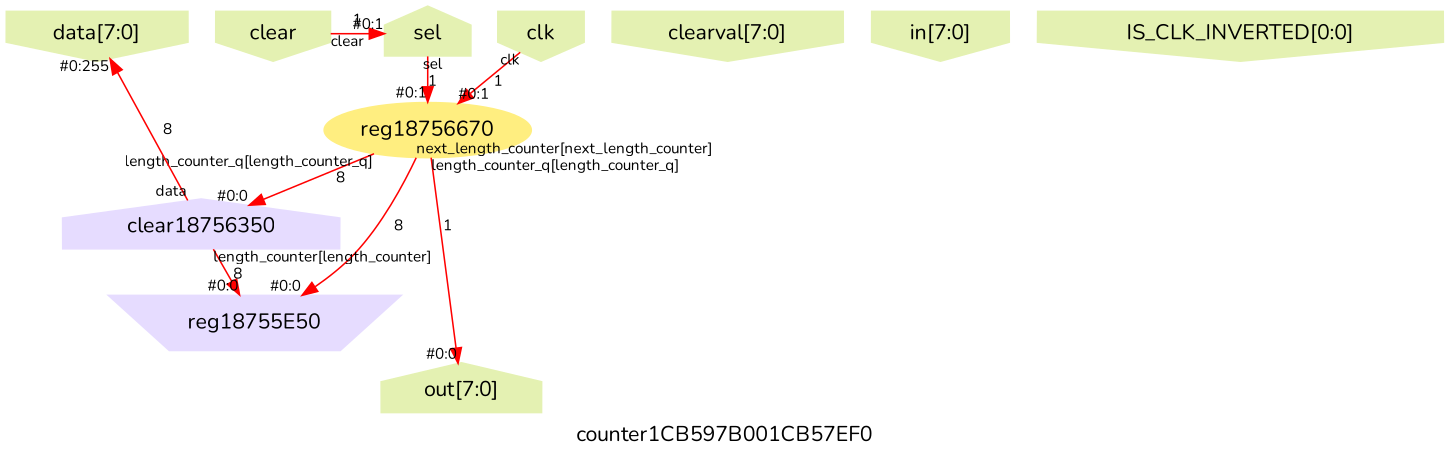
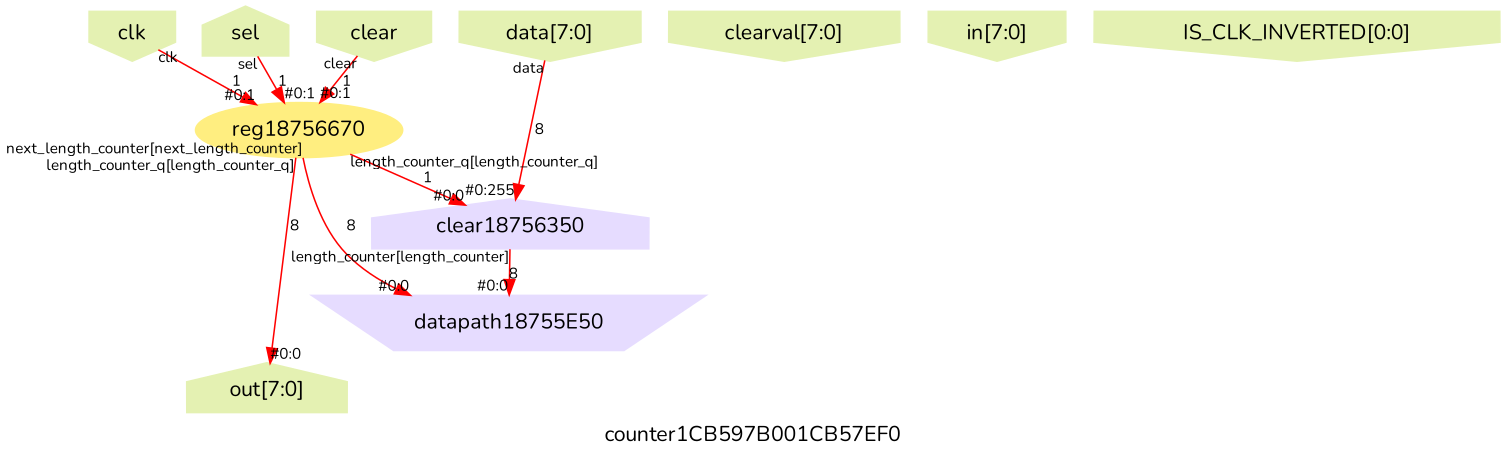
(350, 34) -> (344, 73)
(153, 136) -> (532, 122)
(341, 178) -> (428, 178)
(448, 227) -> (295, 227)
(255, 323) -> (509, 323)
